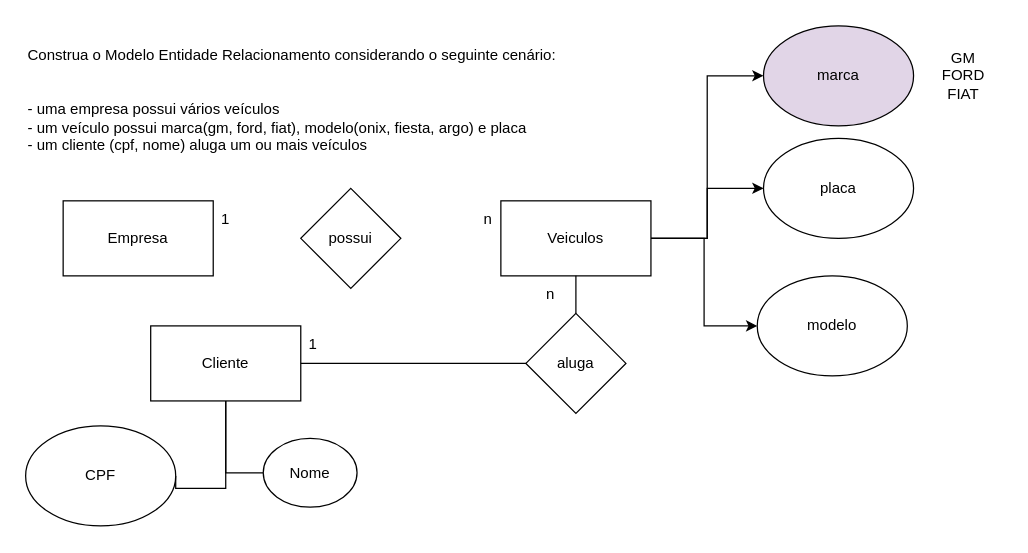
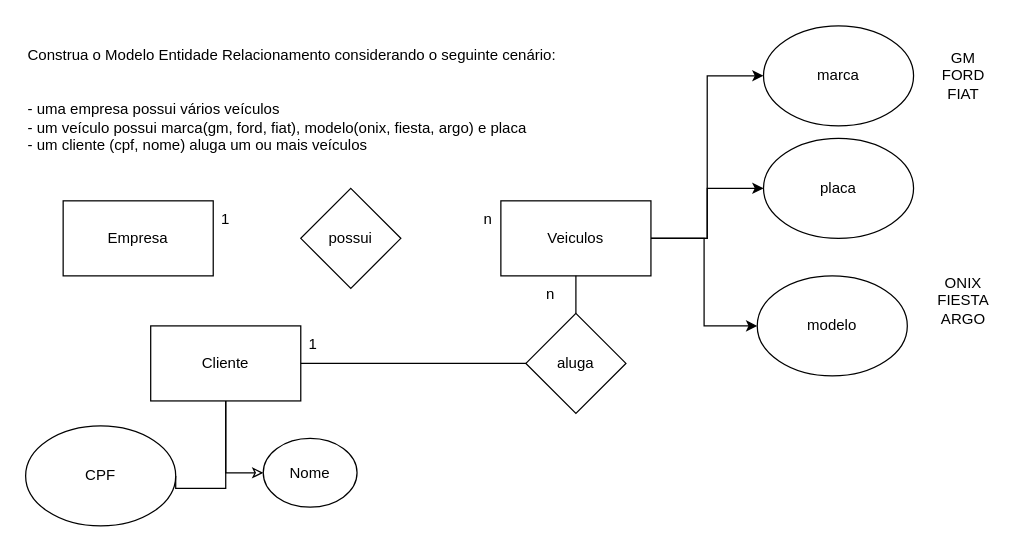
(838, 76) -> (838, 76)
none -> (963, 301)
(256, 473) -> (253, 473)
